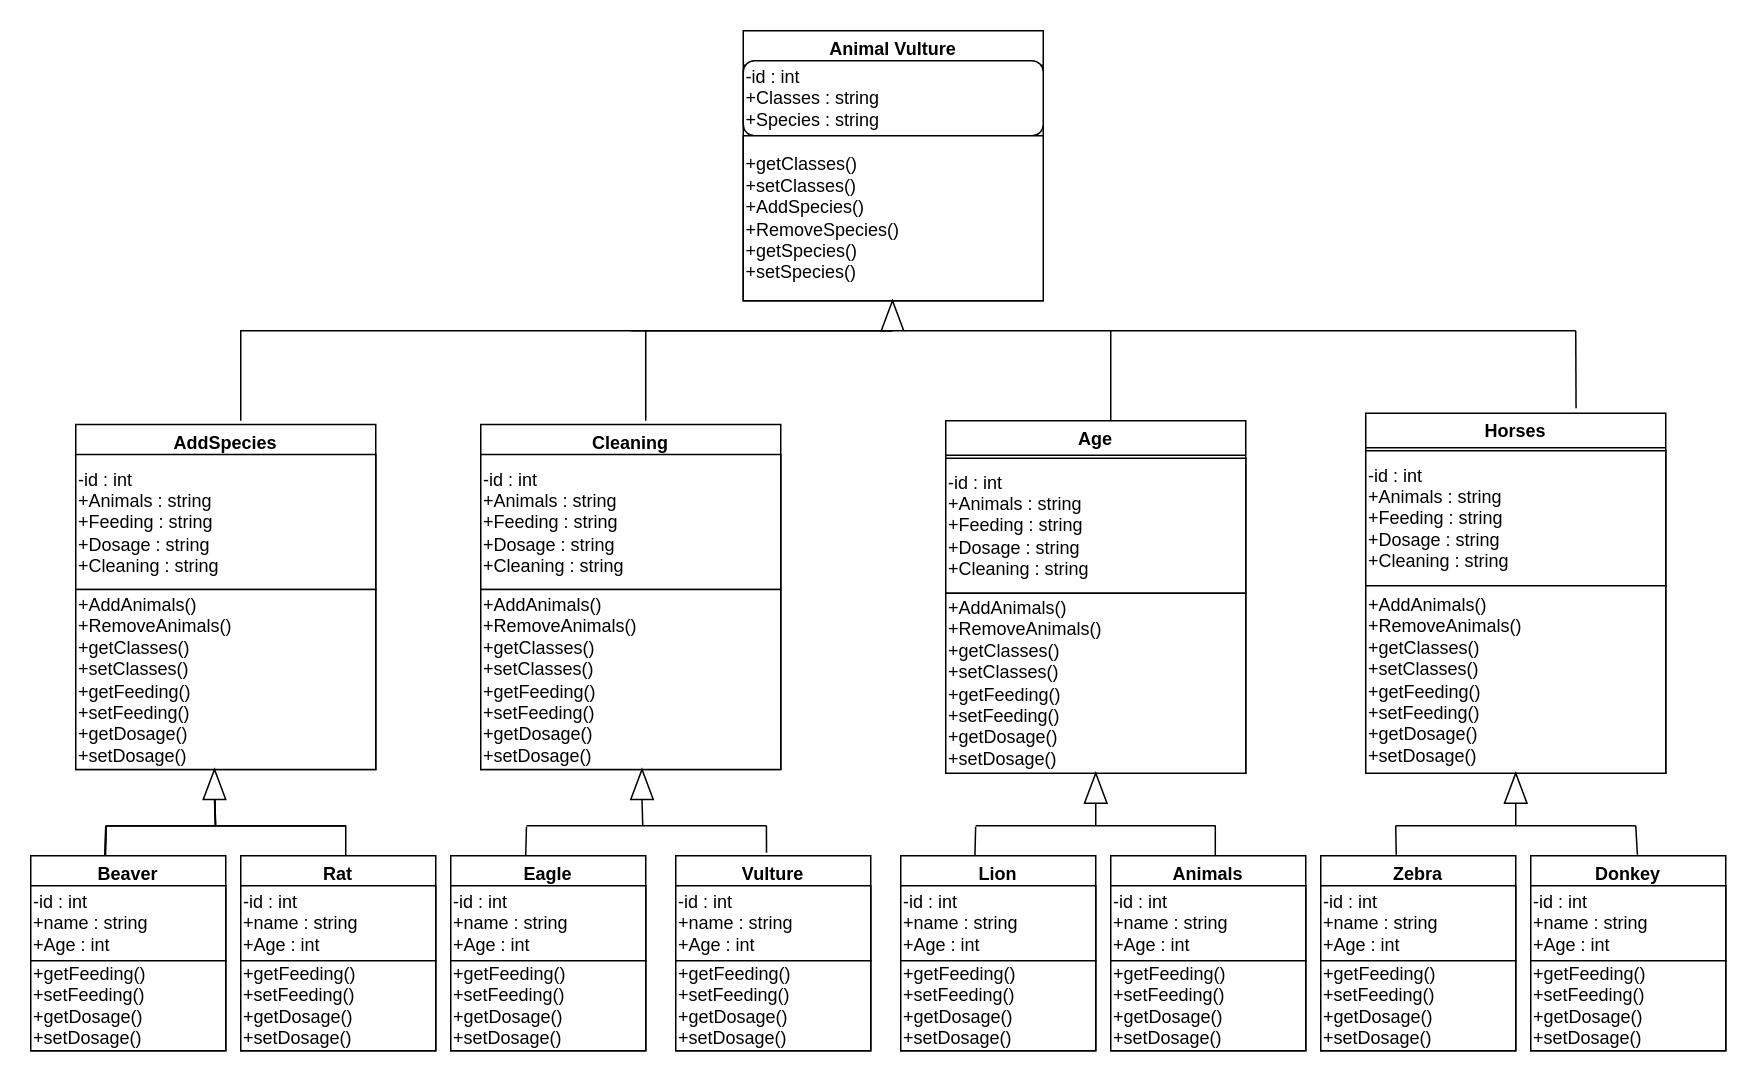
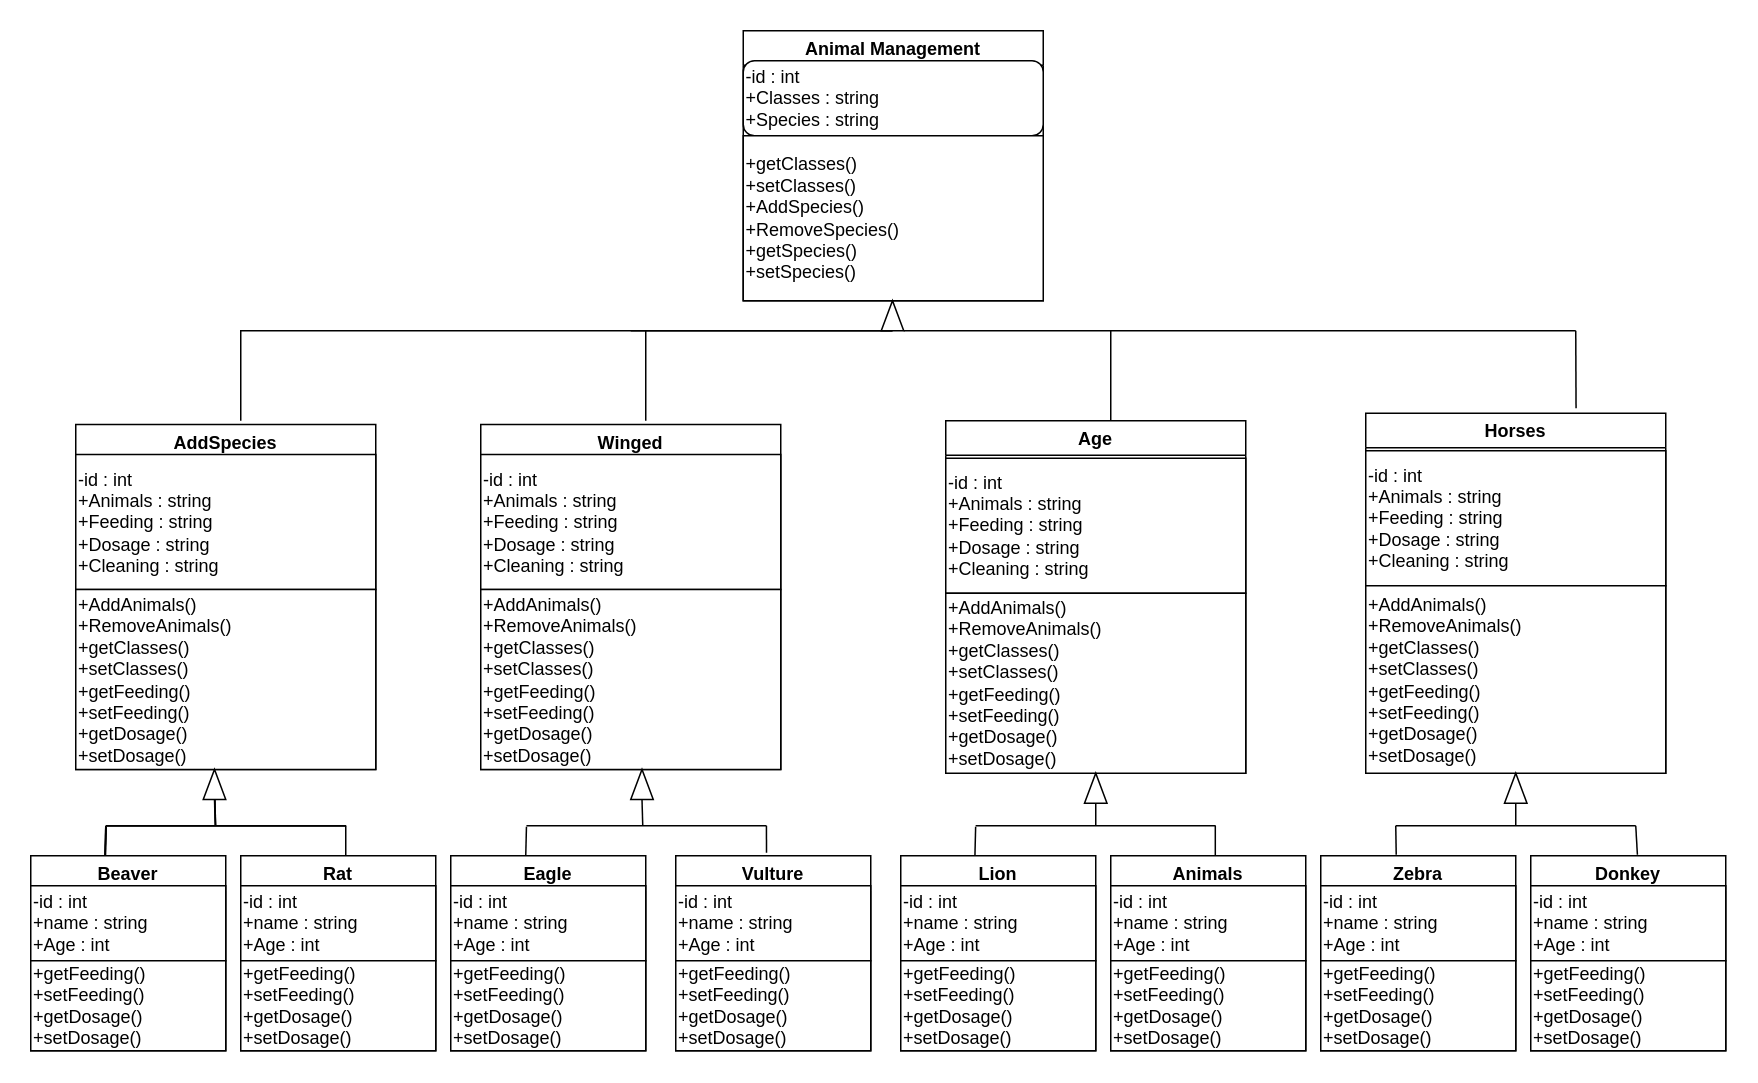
(893, 49) -> (893, 49)
(630, 443) -> (630, 443)
